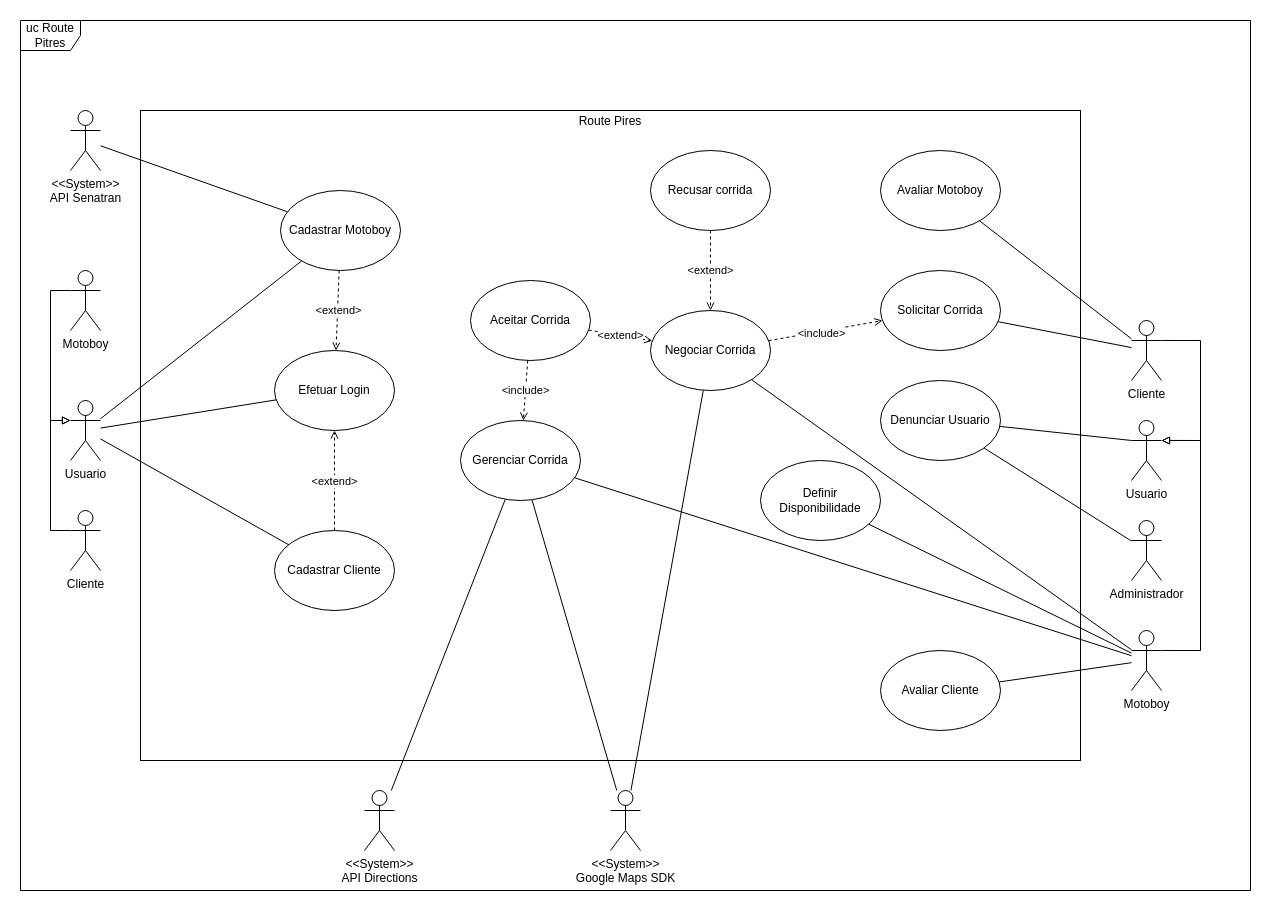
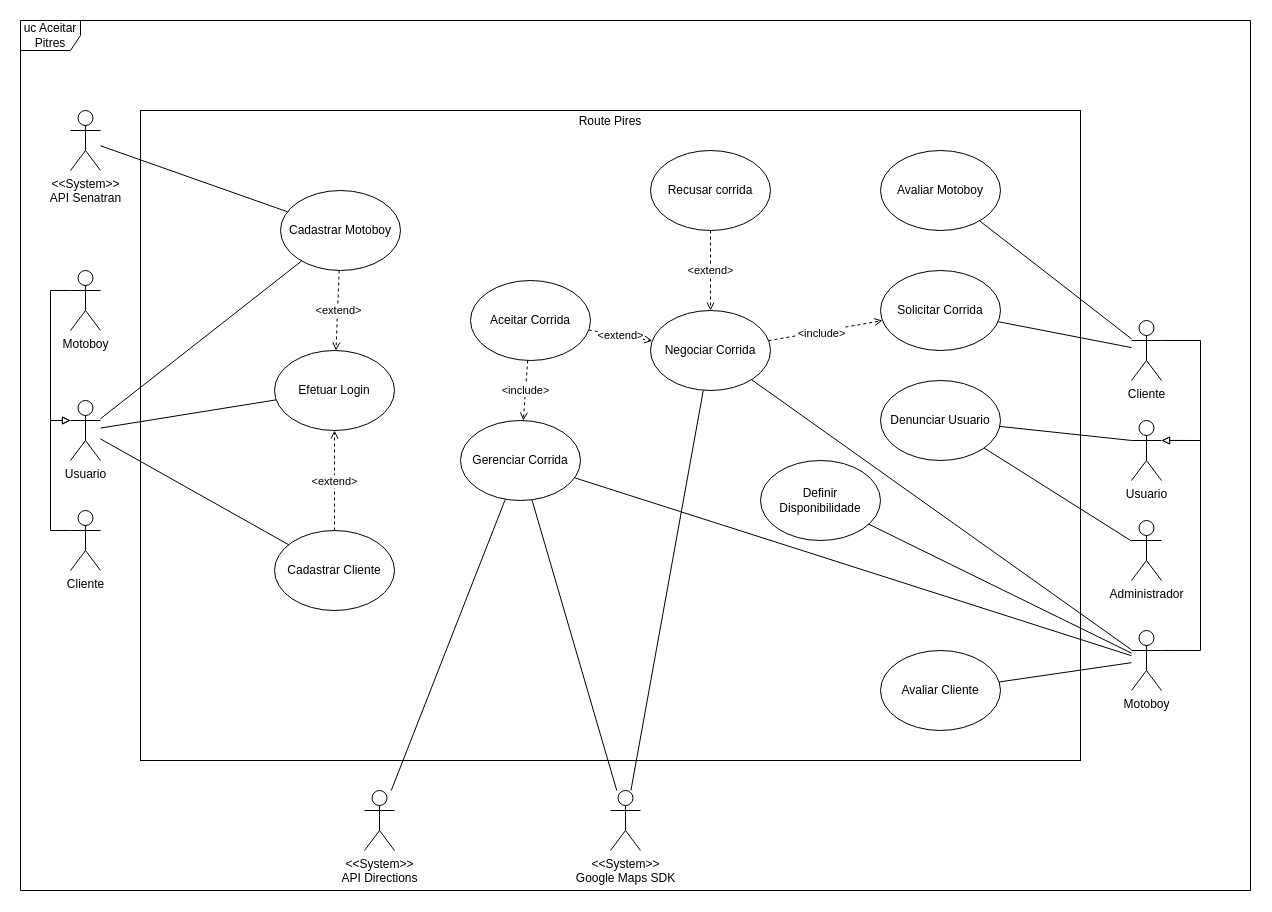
(51, 36) -> (51, 36)
